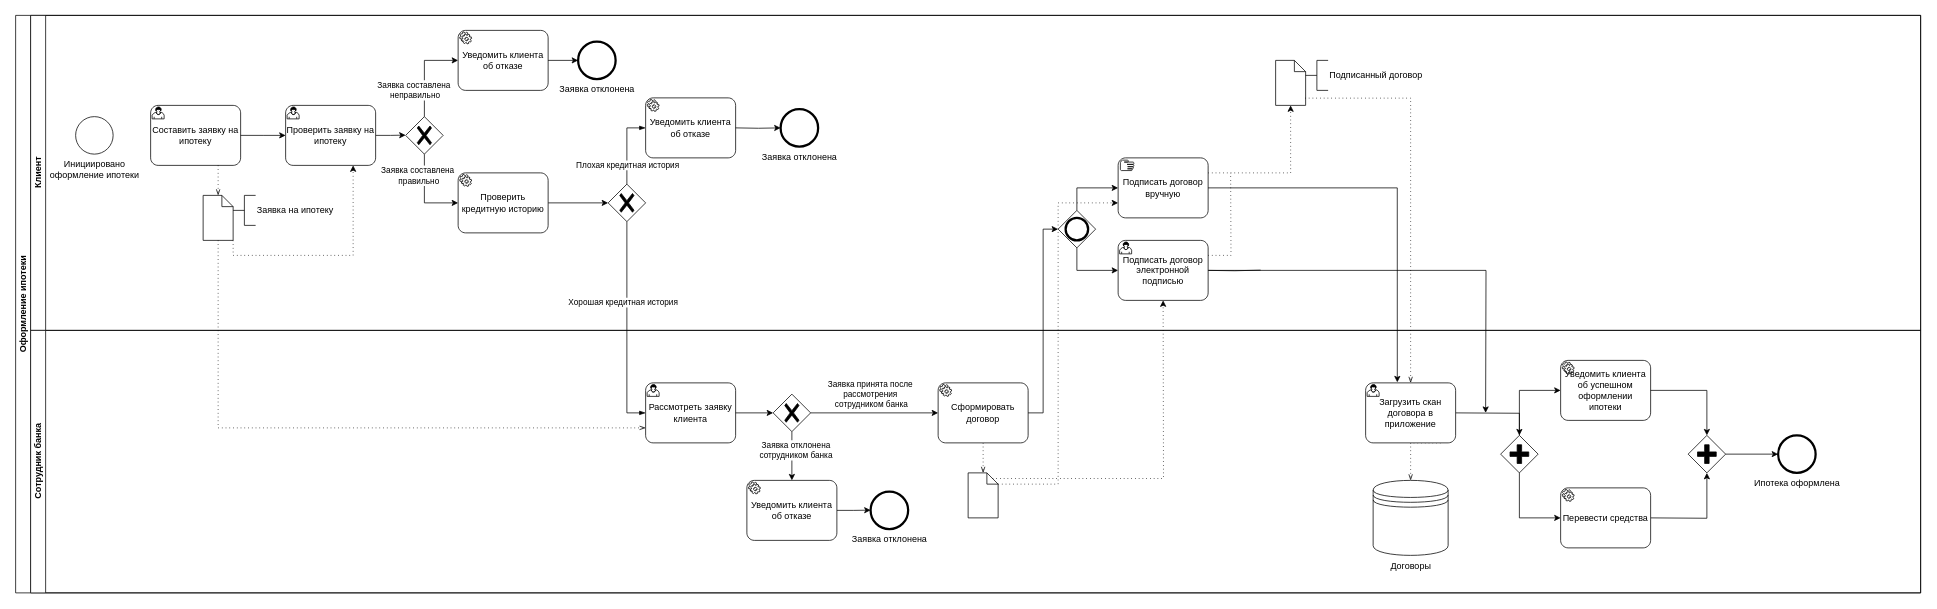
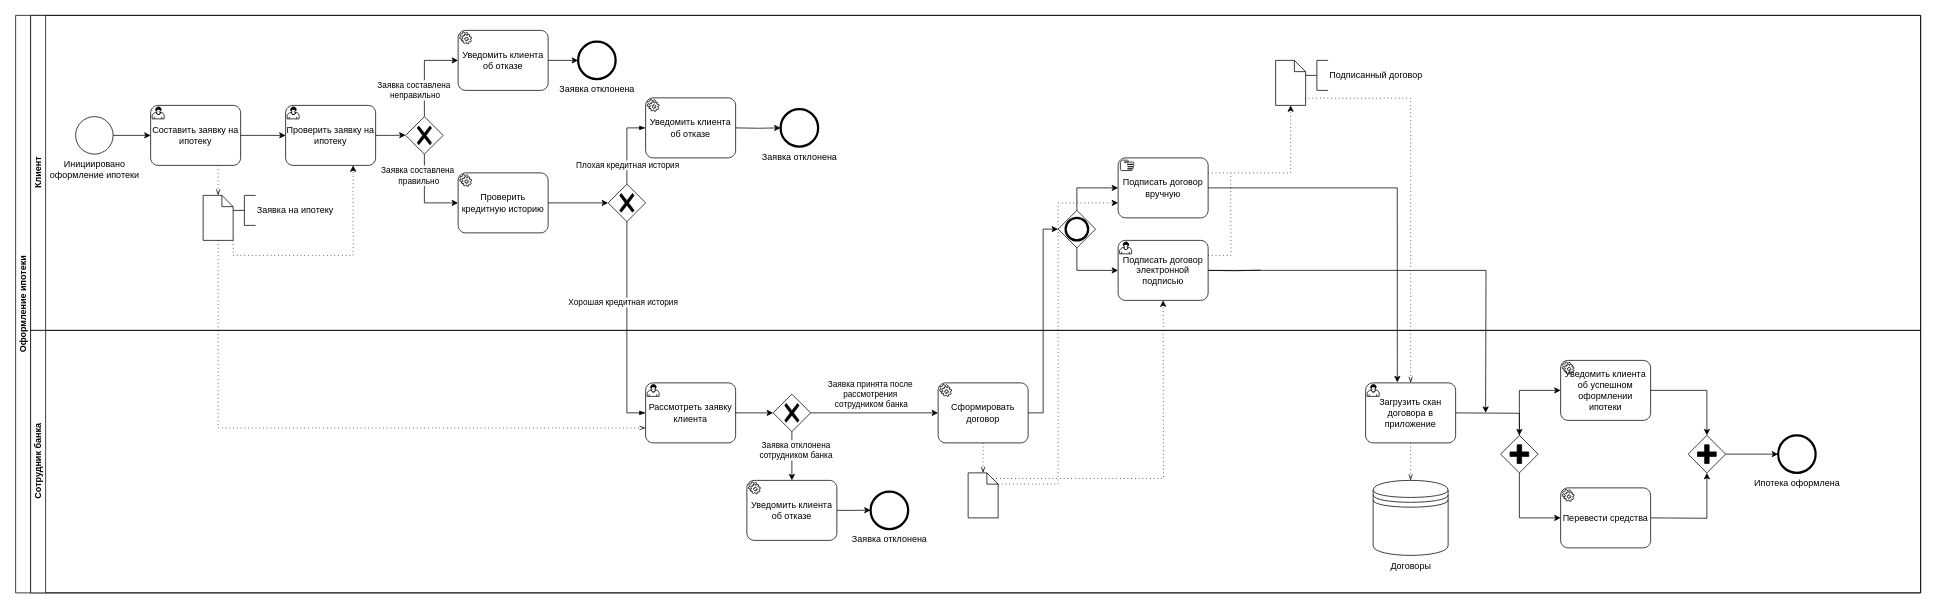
none -> (129, 135)
